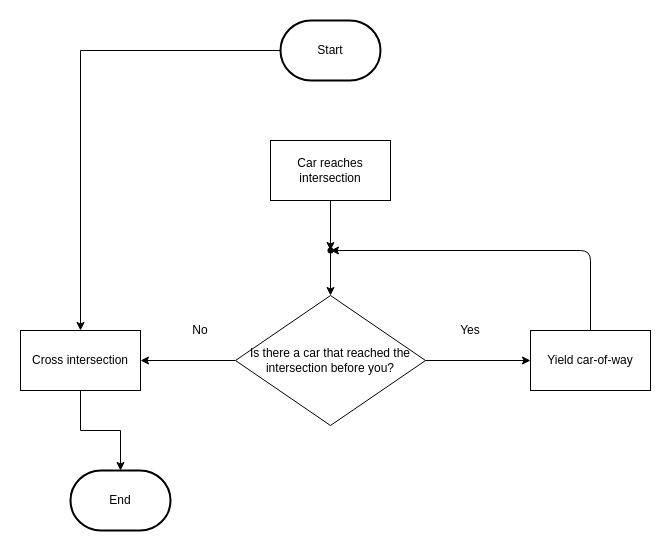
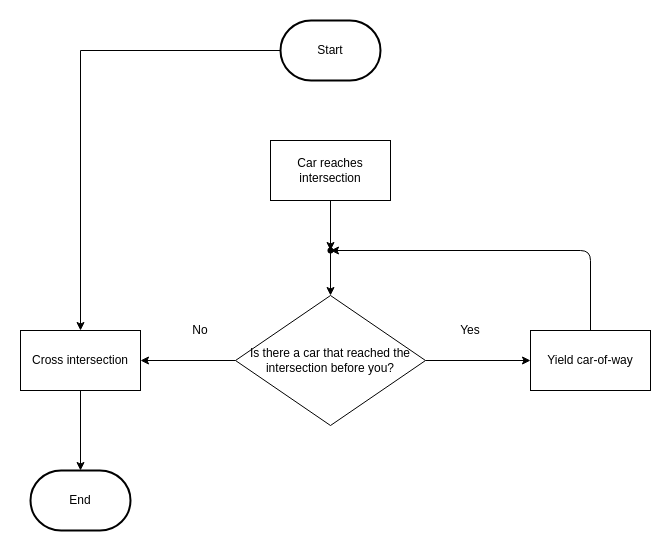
(121, 501) -> (81, 501)
